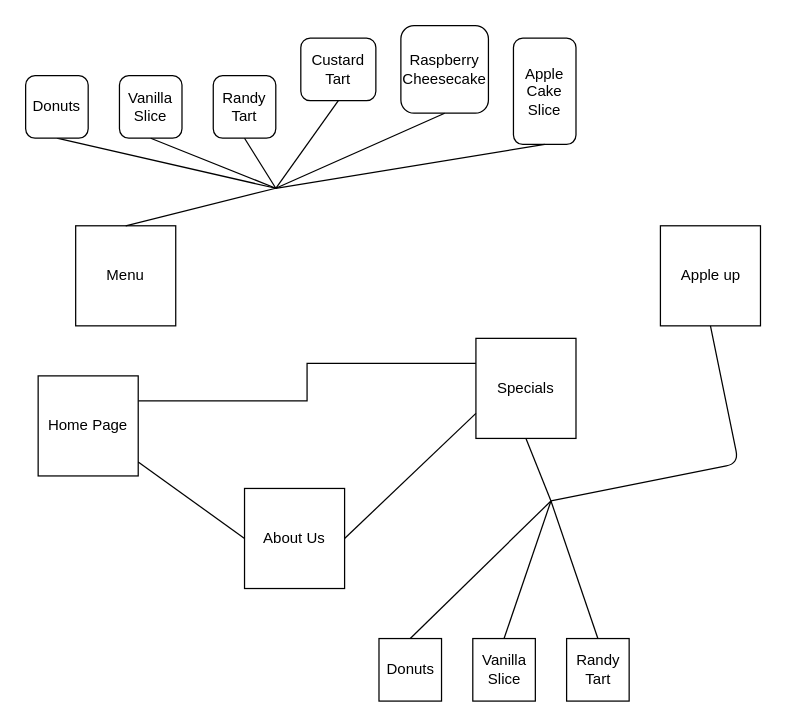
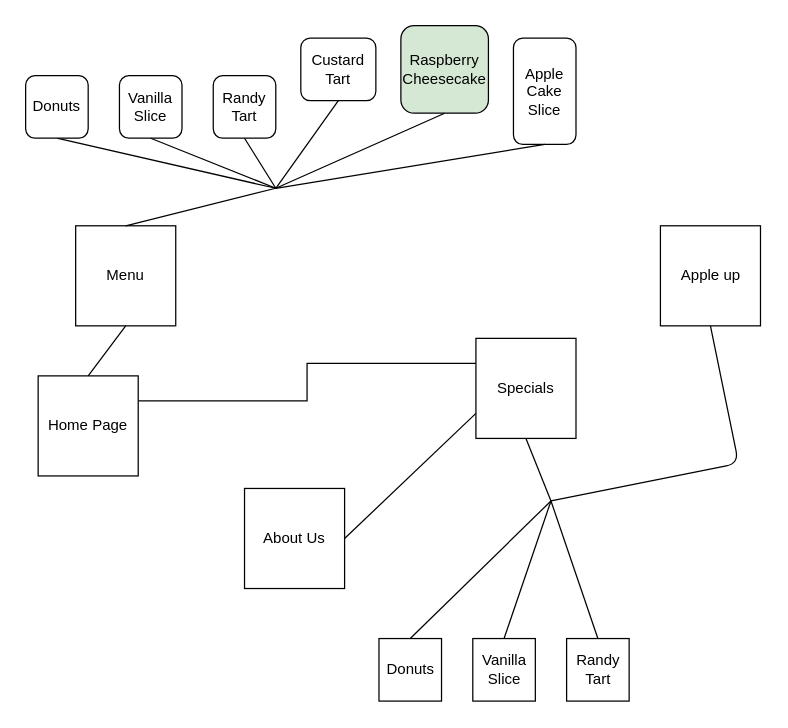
(444, 69) -> (444, 69)
none -> (107, 351)
(191, 500) -> none
